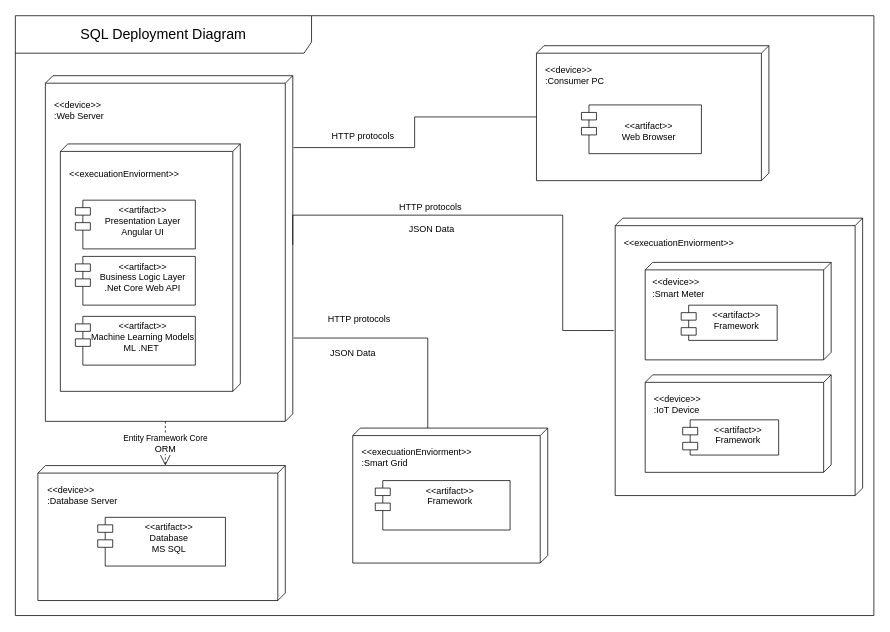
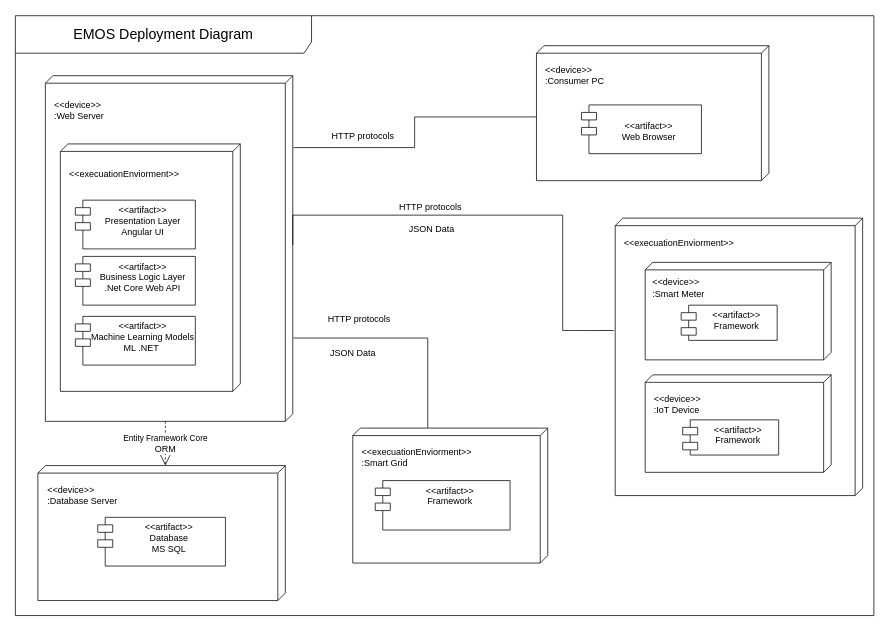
(164, 34) -> (164, 34)
